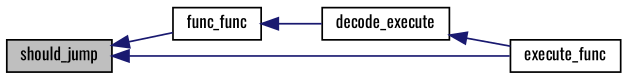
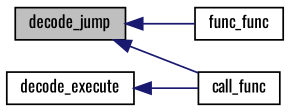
(300, 24) -> none
(59, 56) -> (70, 24)
(566, 56) -> (239, 88)
